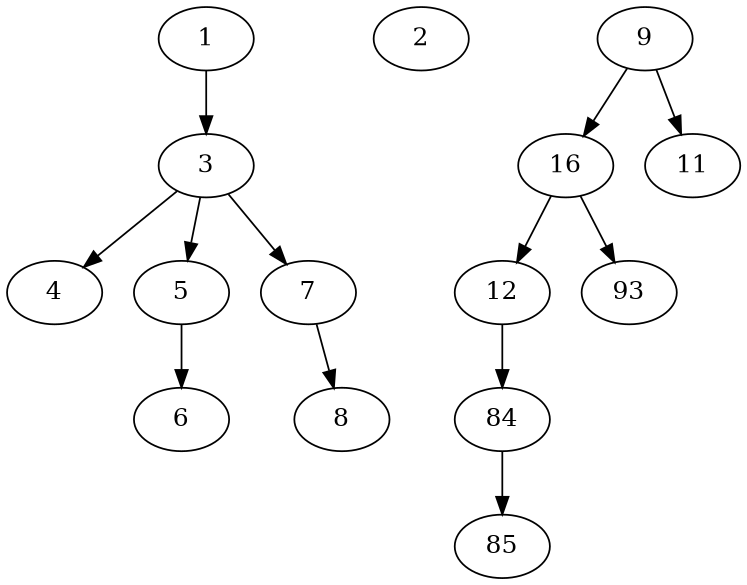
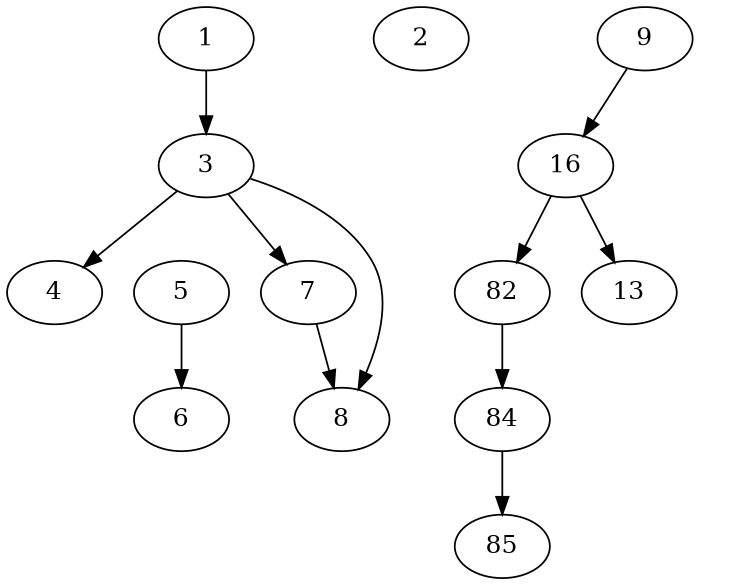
(693, 166) -> none
(196, 220) -> (362, 247)
(502, 293) -> (502, 293)
(629, 293) -> (629, 293)
